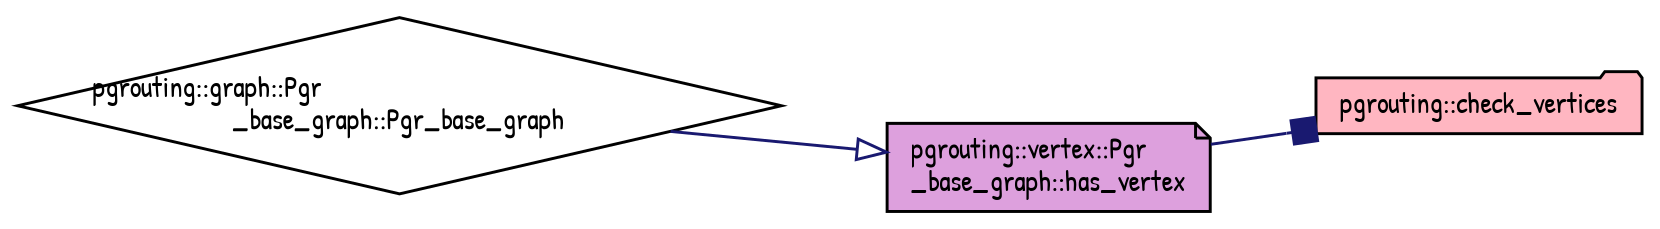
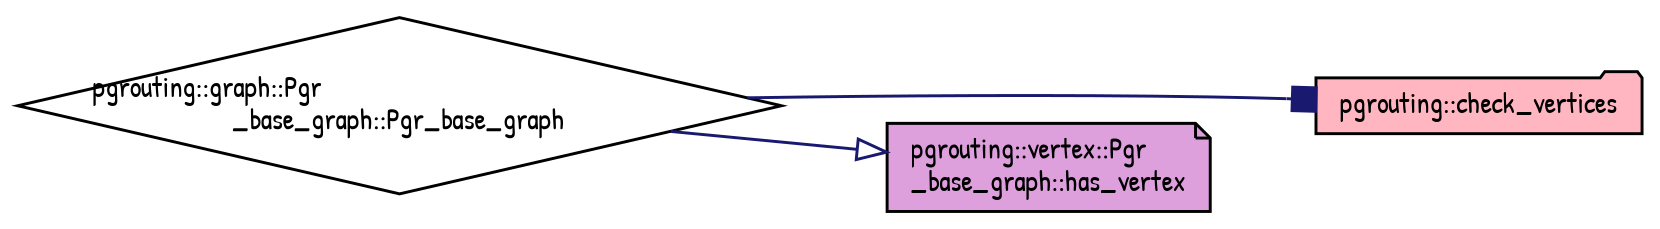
(1249, 139) -> (1017, 96)
